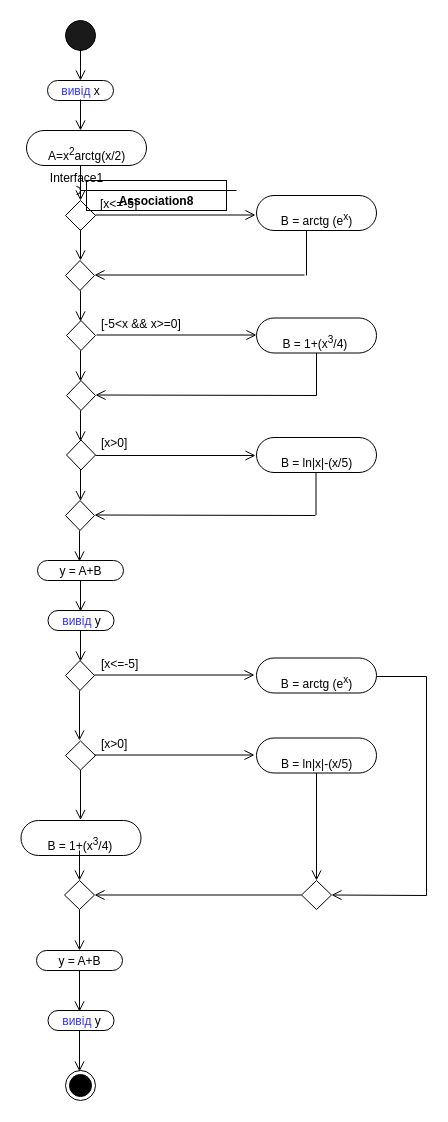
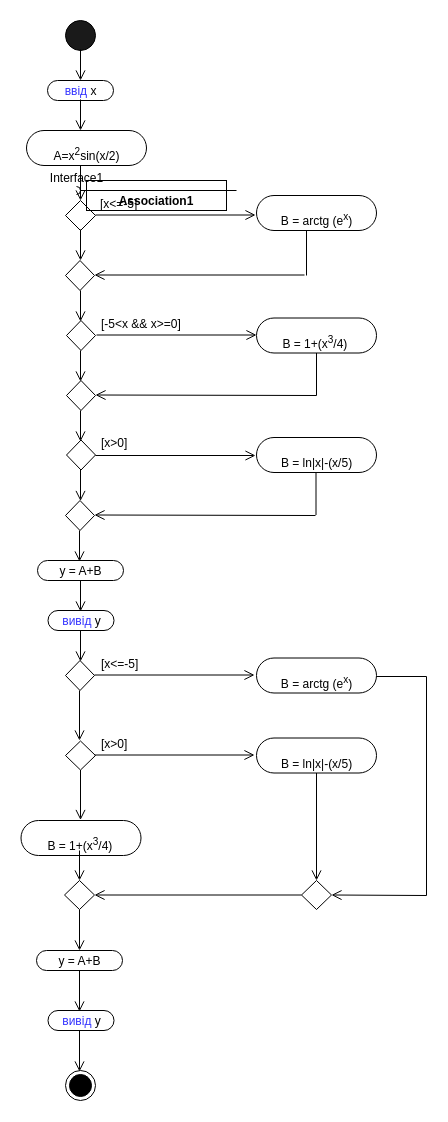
(81, 90) -> (81, 90)
(87, 155) -> (87, 155)
(156, 201) -> (156, 201)
